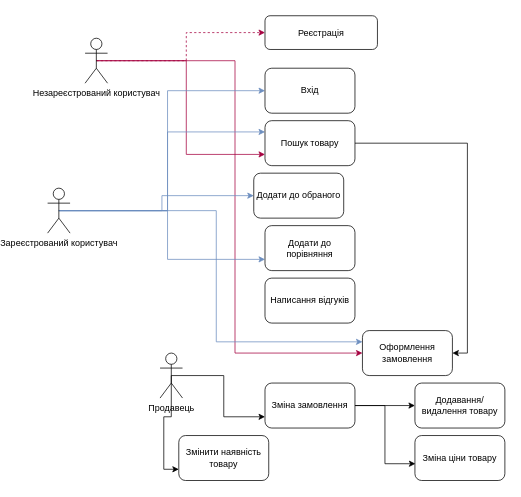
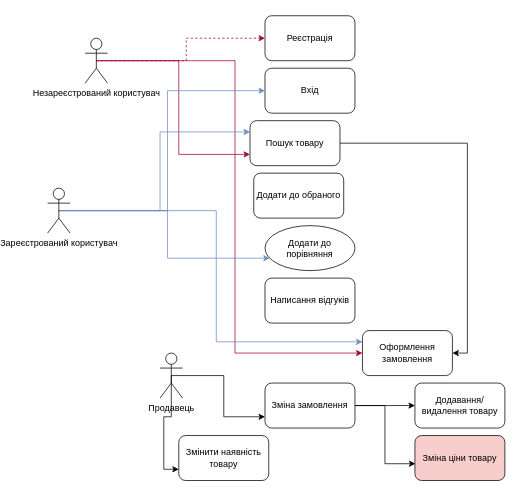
(321, 32) -> (310, 38)
(310, 143) -> (295, 143)
(204, 195) -> none
(310, 248) -> (310, 248)
(460, 458) -> (460, 458)
